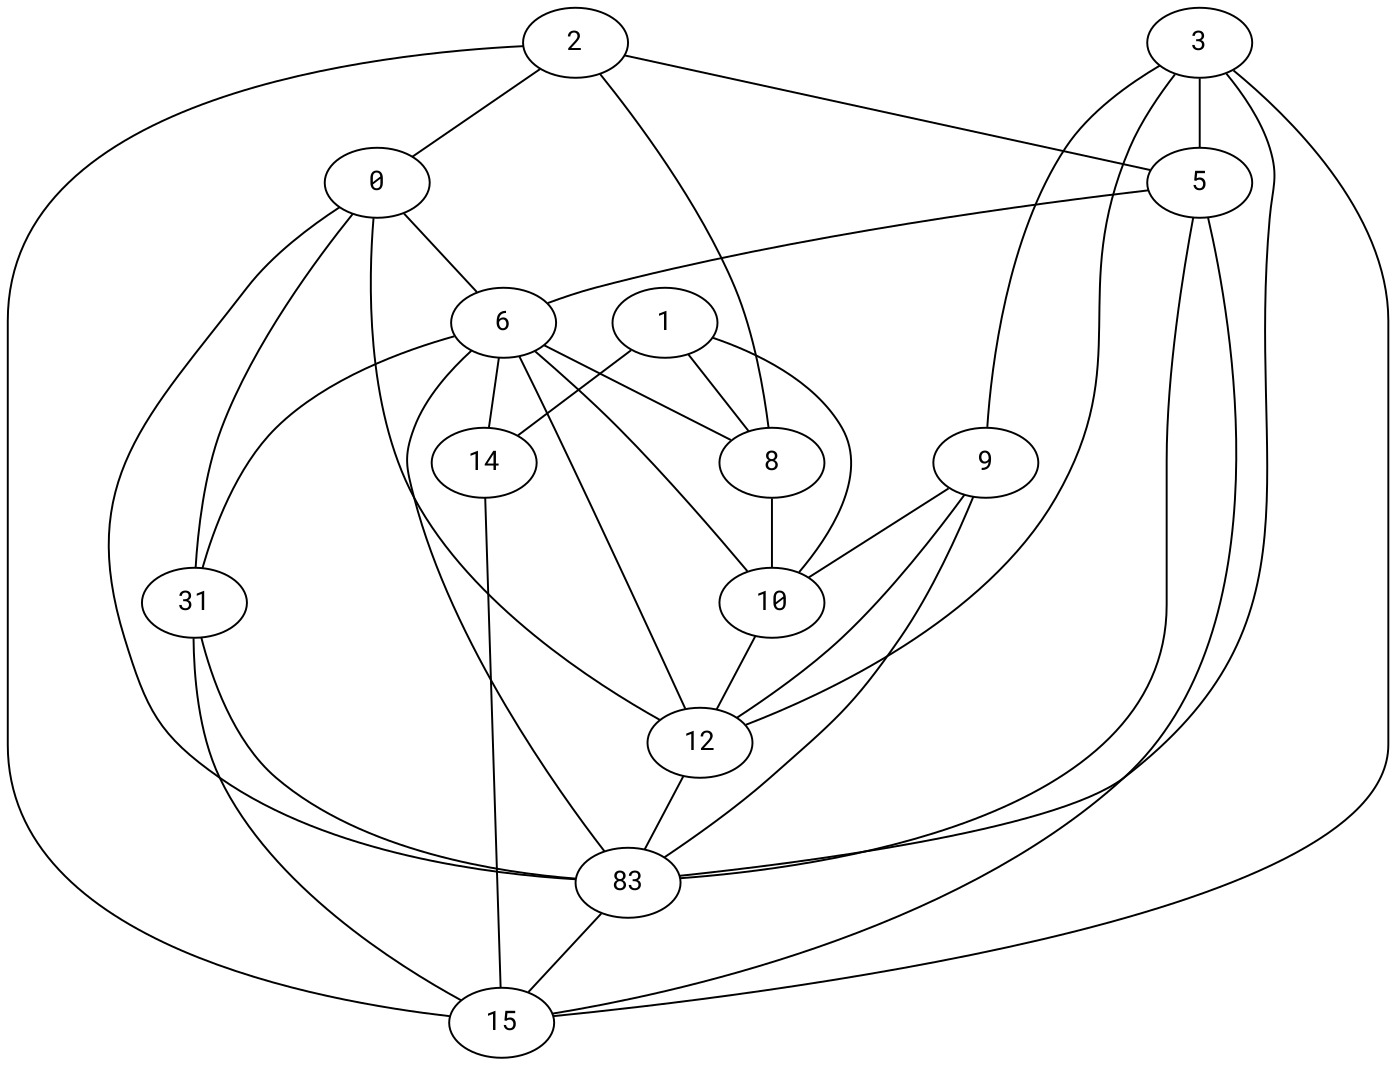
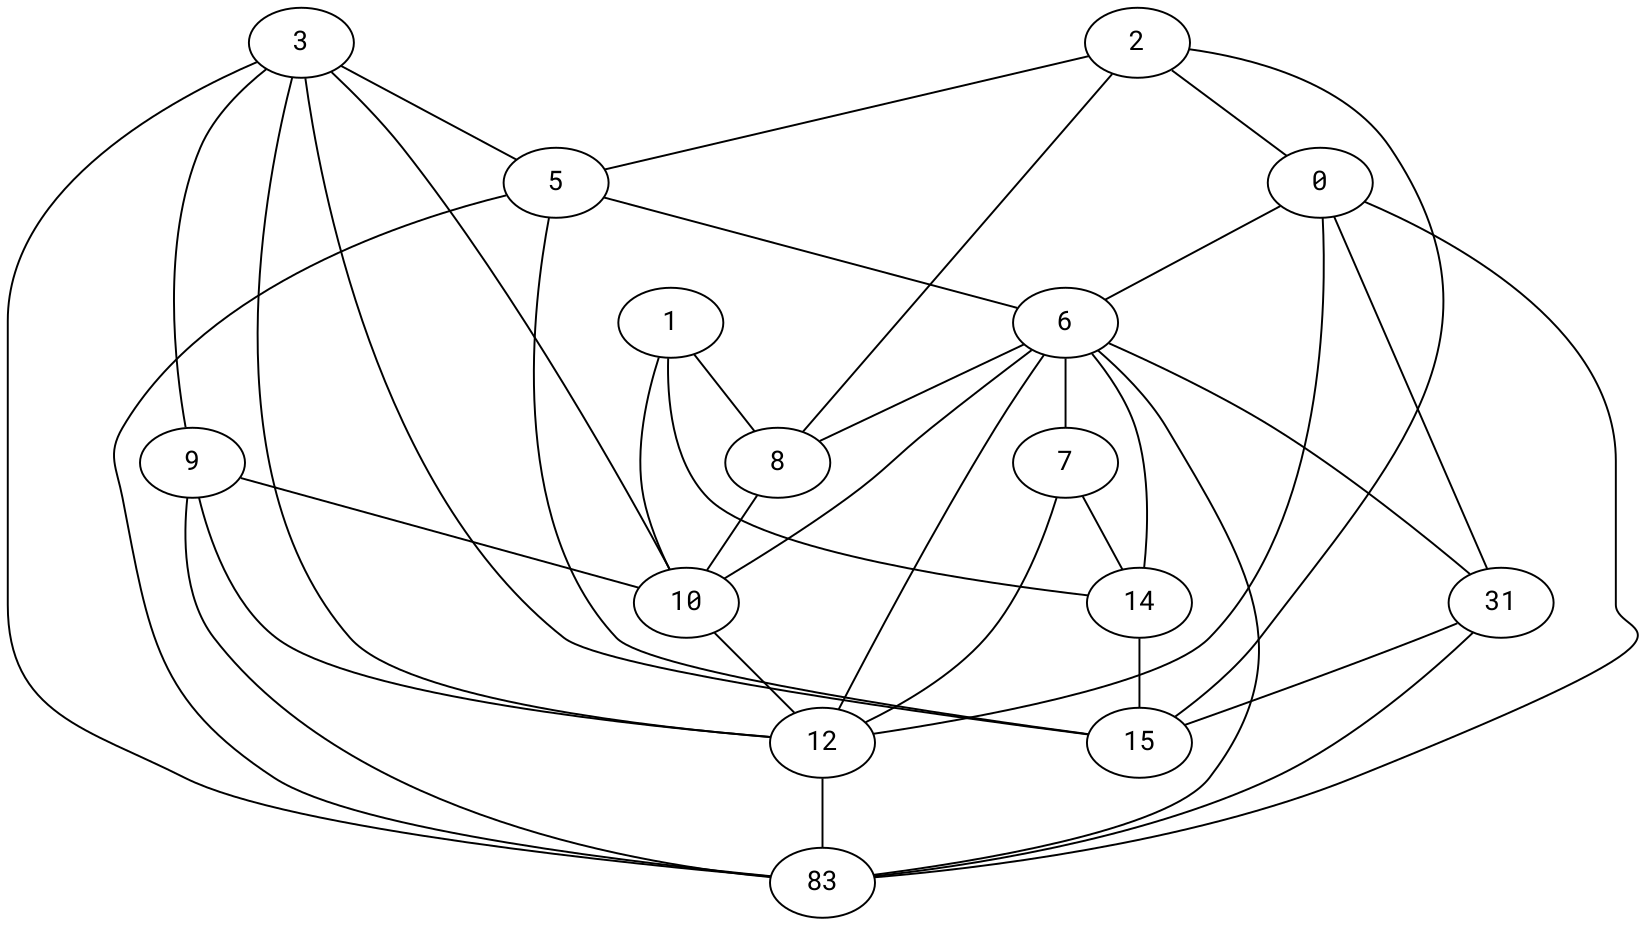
none -> (517, 309)
none -> (1066, 463)
(565, 953) -> none
